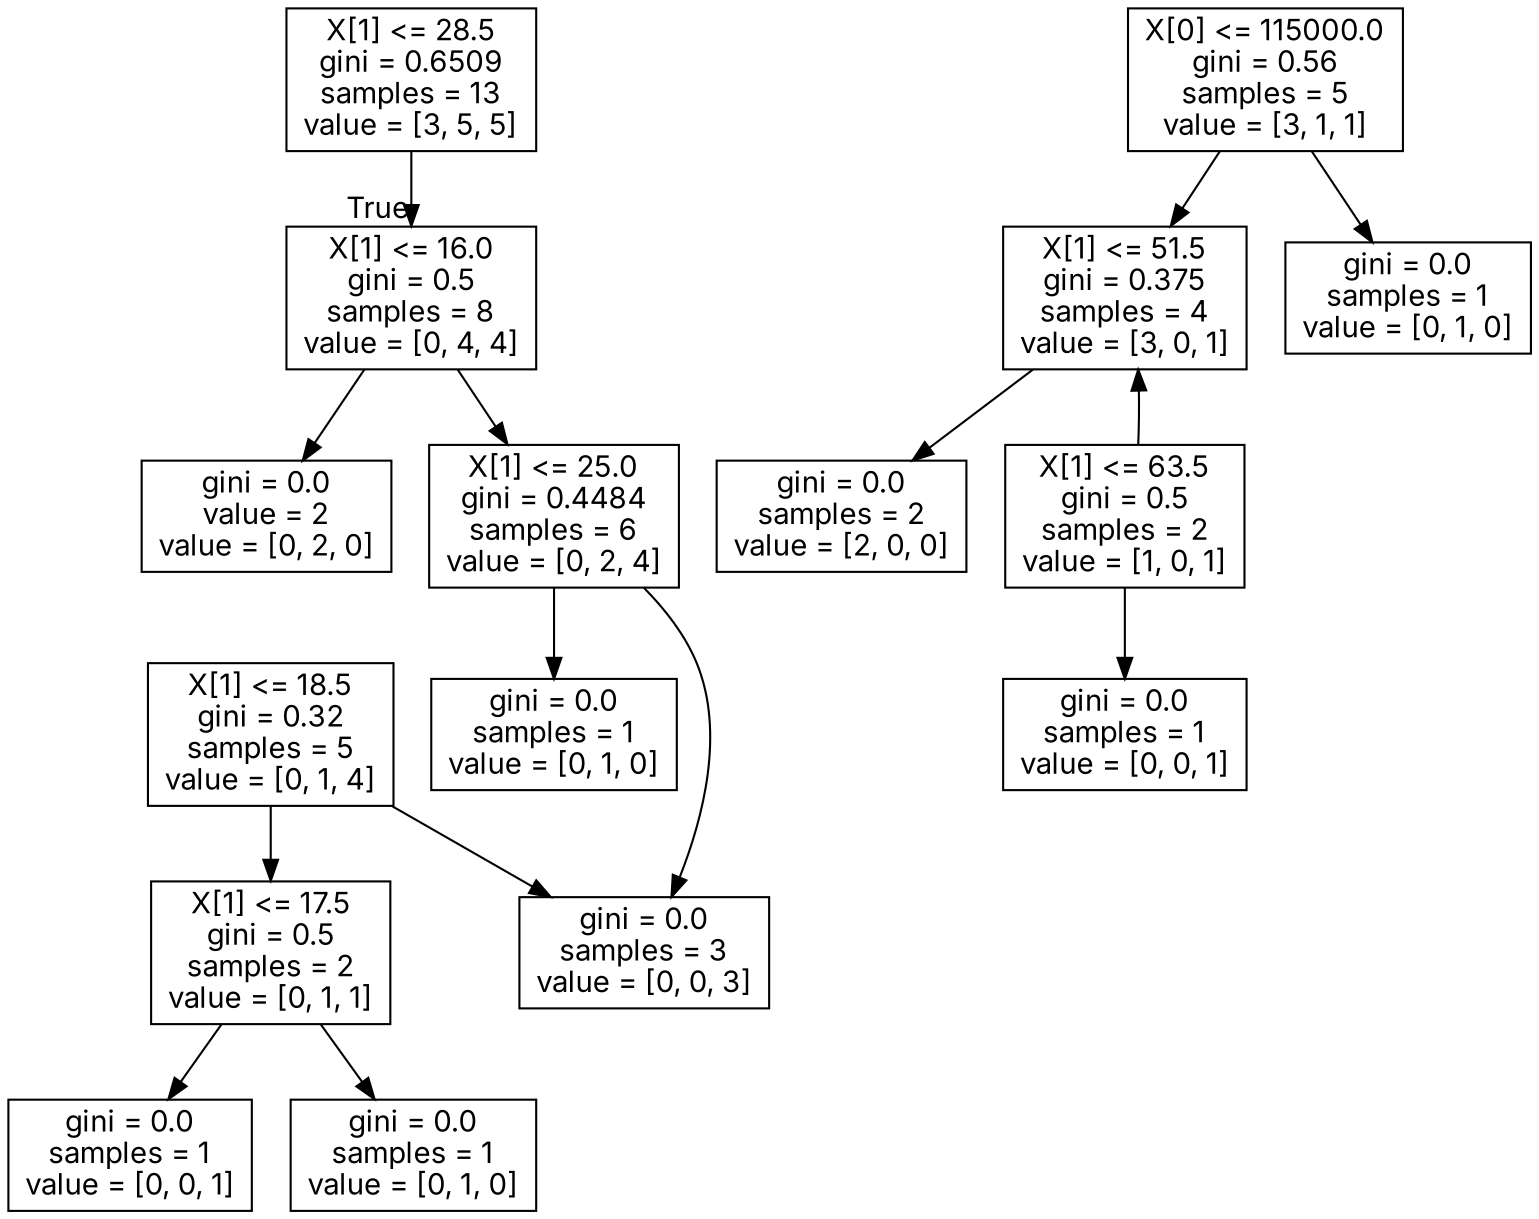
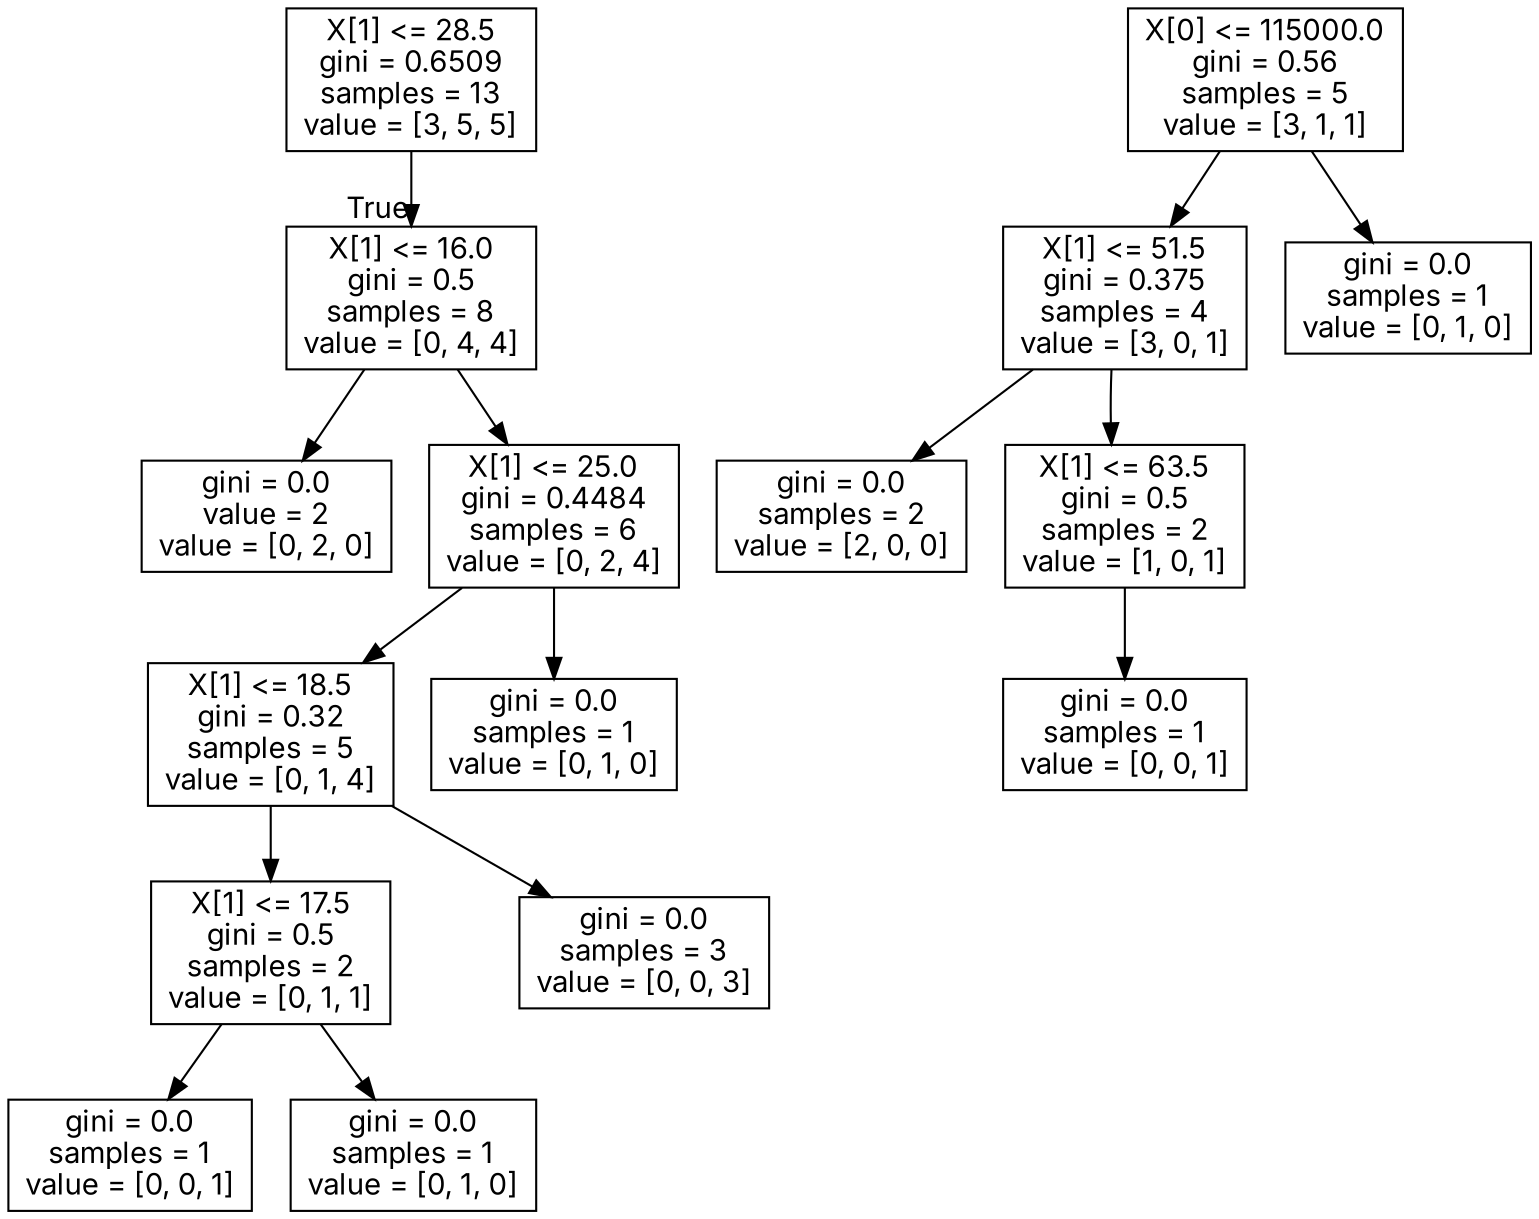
(1139, 418) -> (1111, 396)
(710, 725) -> (421, 619)
